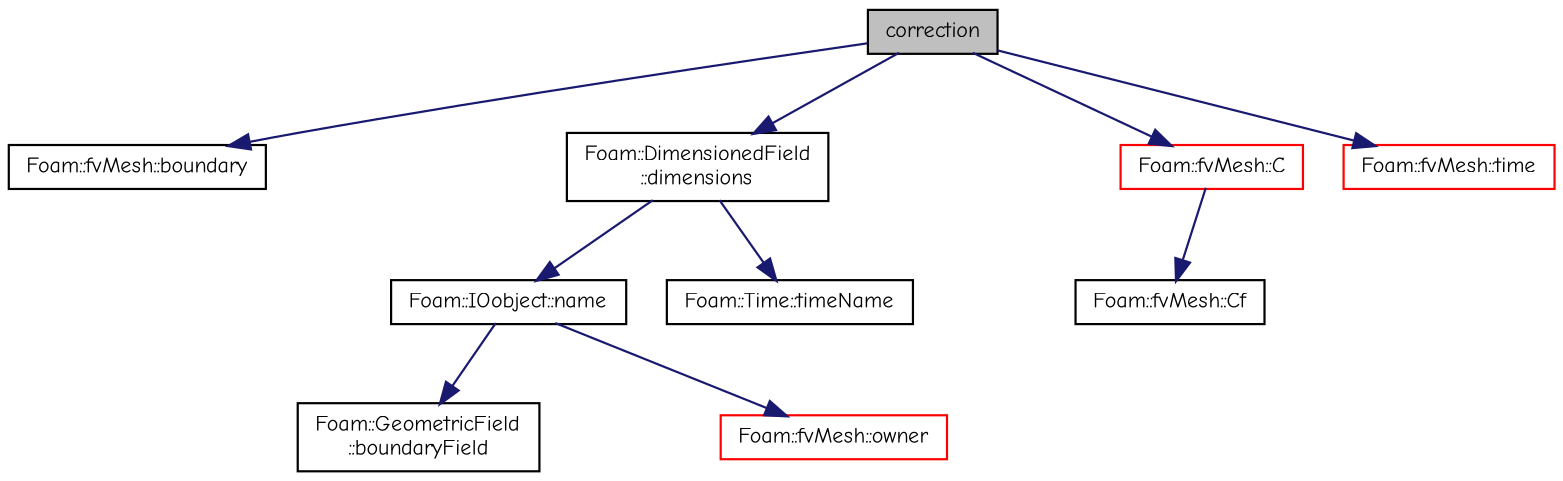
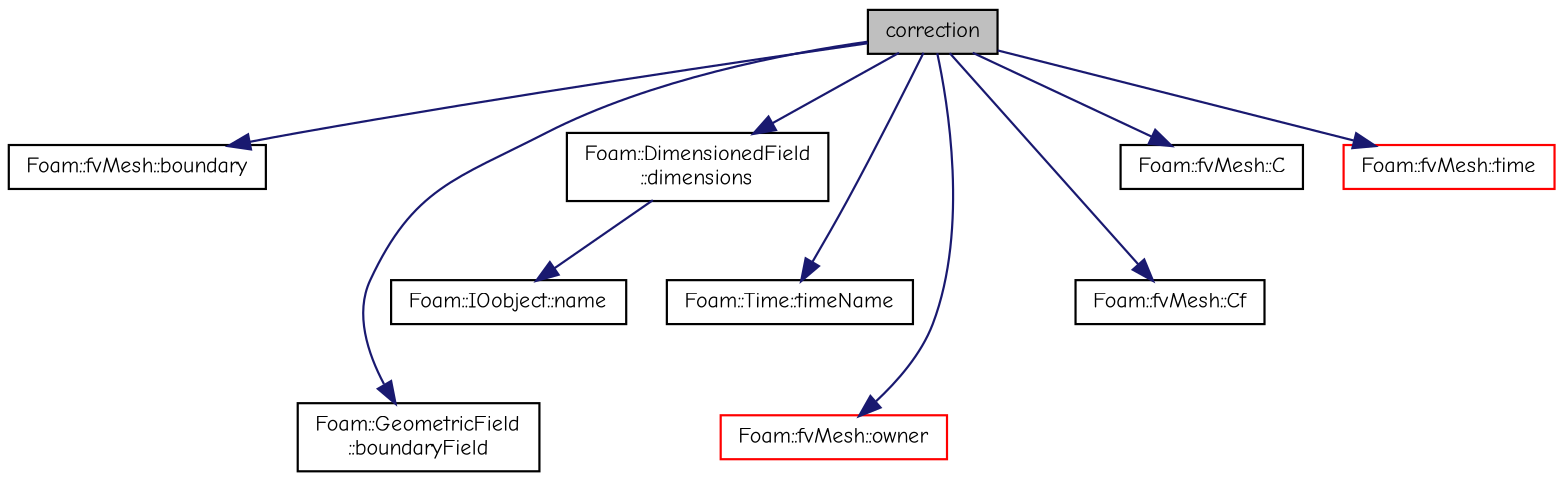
(1212, 167) -> (1212, 167)
(1194, 224) -> (1044, 159)
(742, 232) -> (870, 158)
(474, 354) -> (542, 135)
(661, 365) -> (951, 237)
